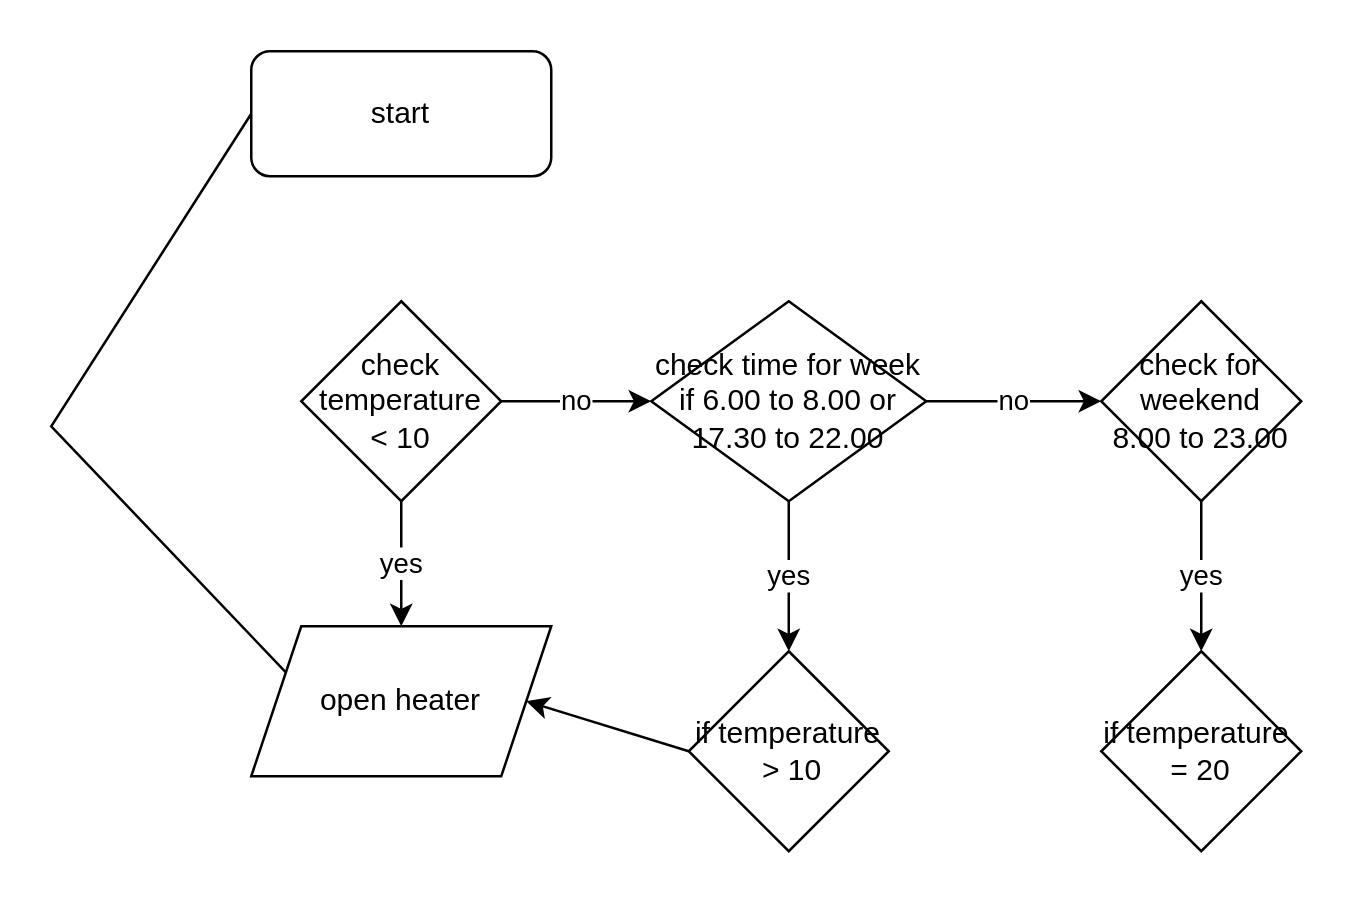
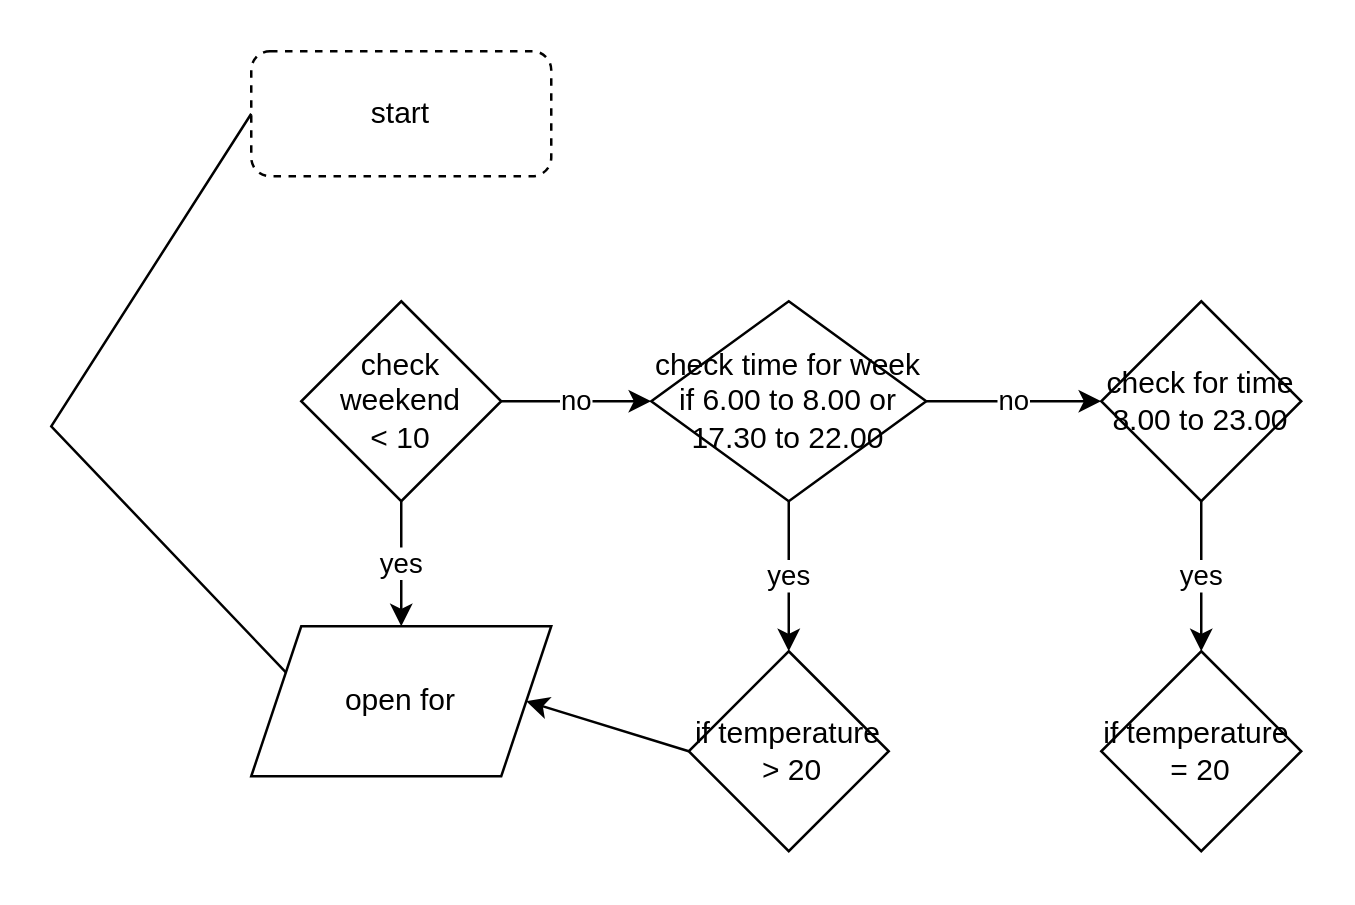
(401, 114) -> (401, 114)
(401, 401) -> (401, 401)
(1201, 401) -> (1201, 401)
(401, 701) -> (401, 701)
(789, 751) -> (789, 751)
